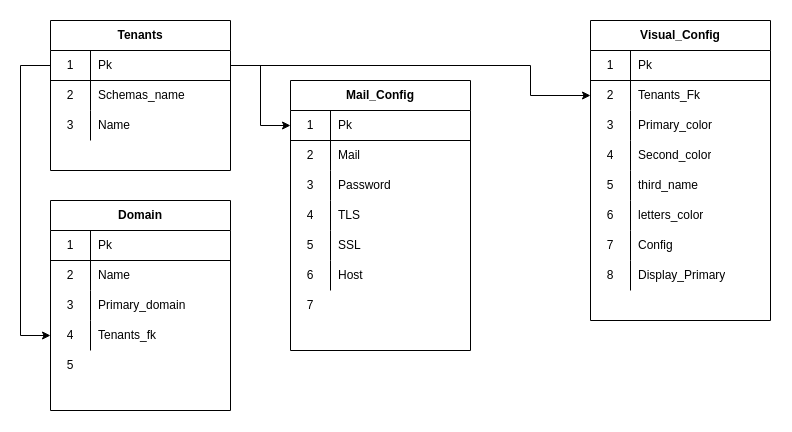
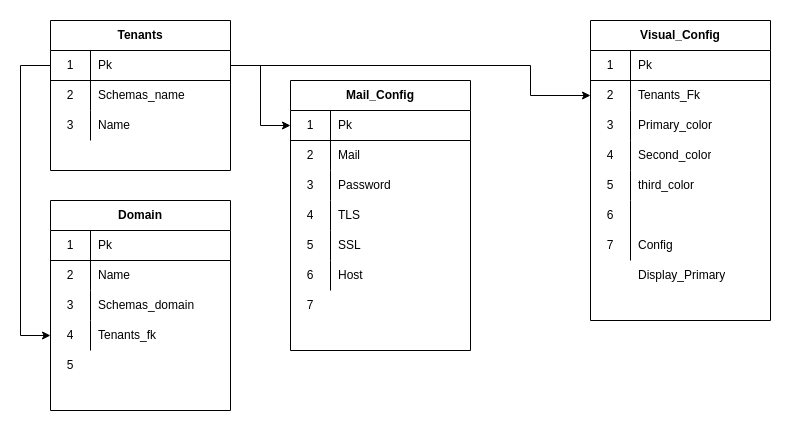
(671, 186) -> (672, 186)
(701, 216) -> none
(611, 276) -> none
(142, 306) -> (144, 306)
